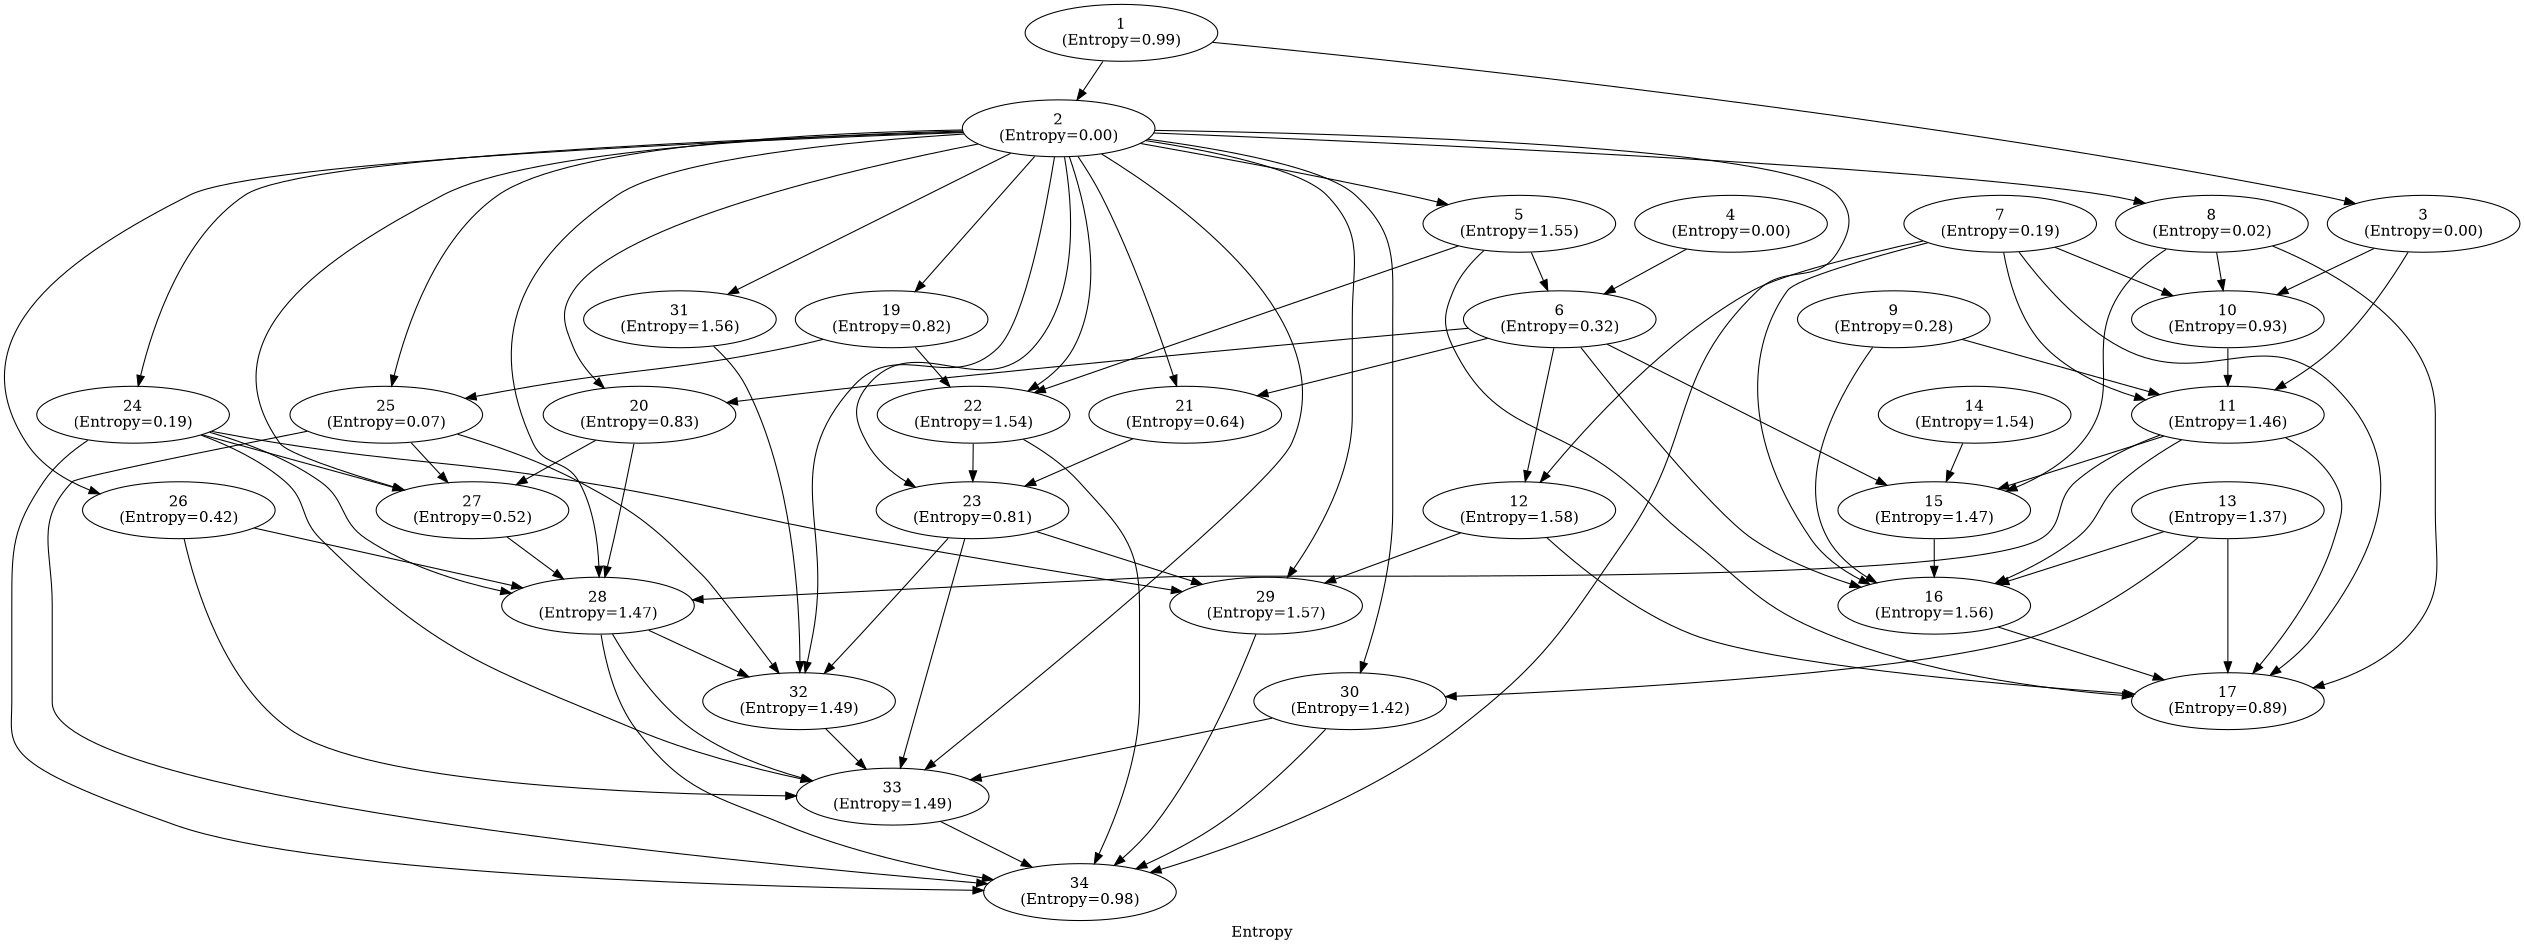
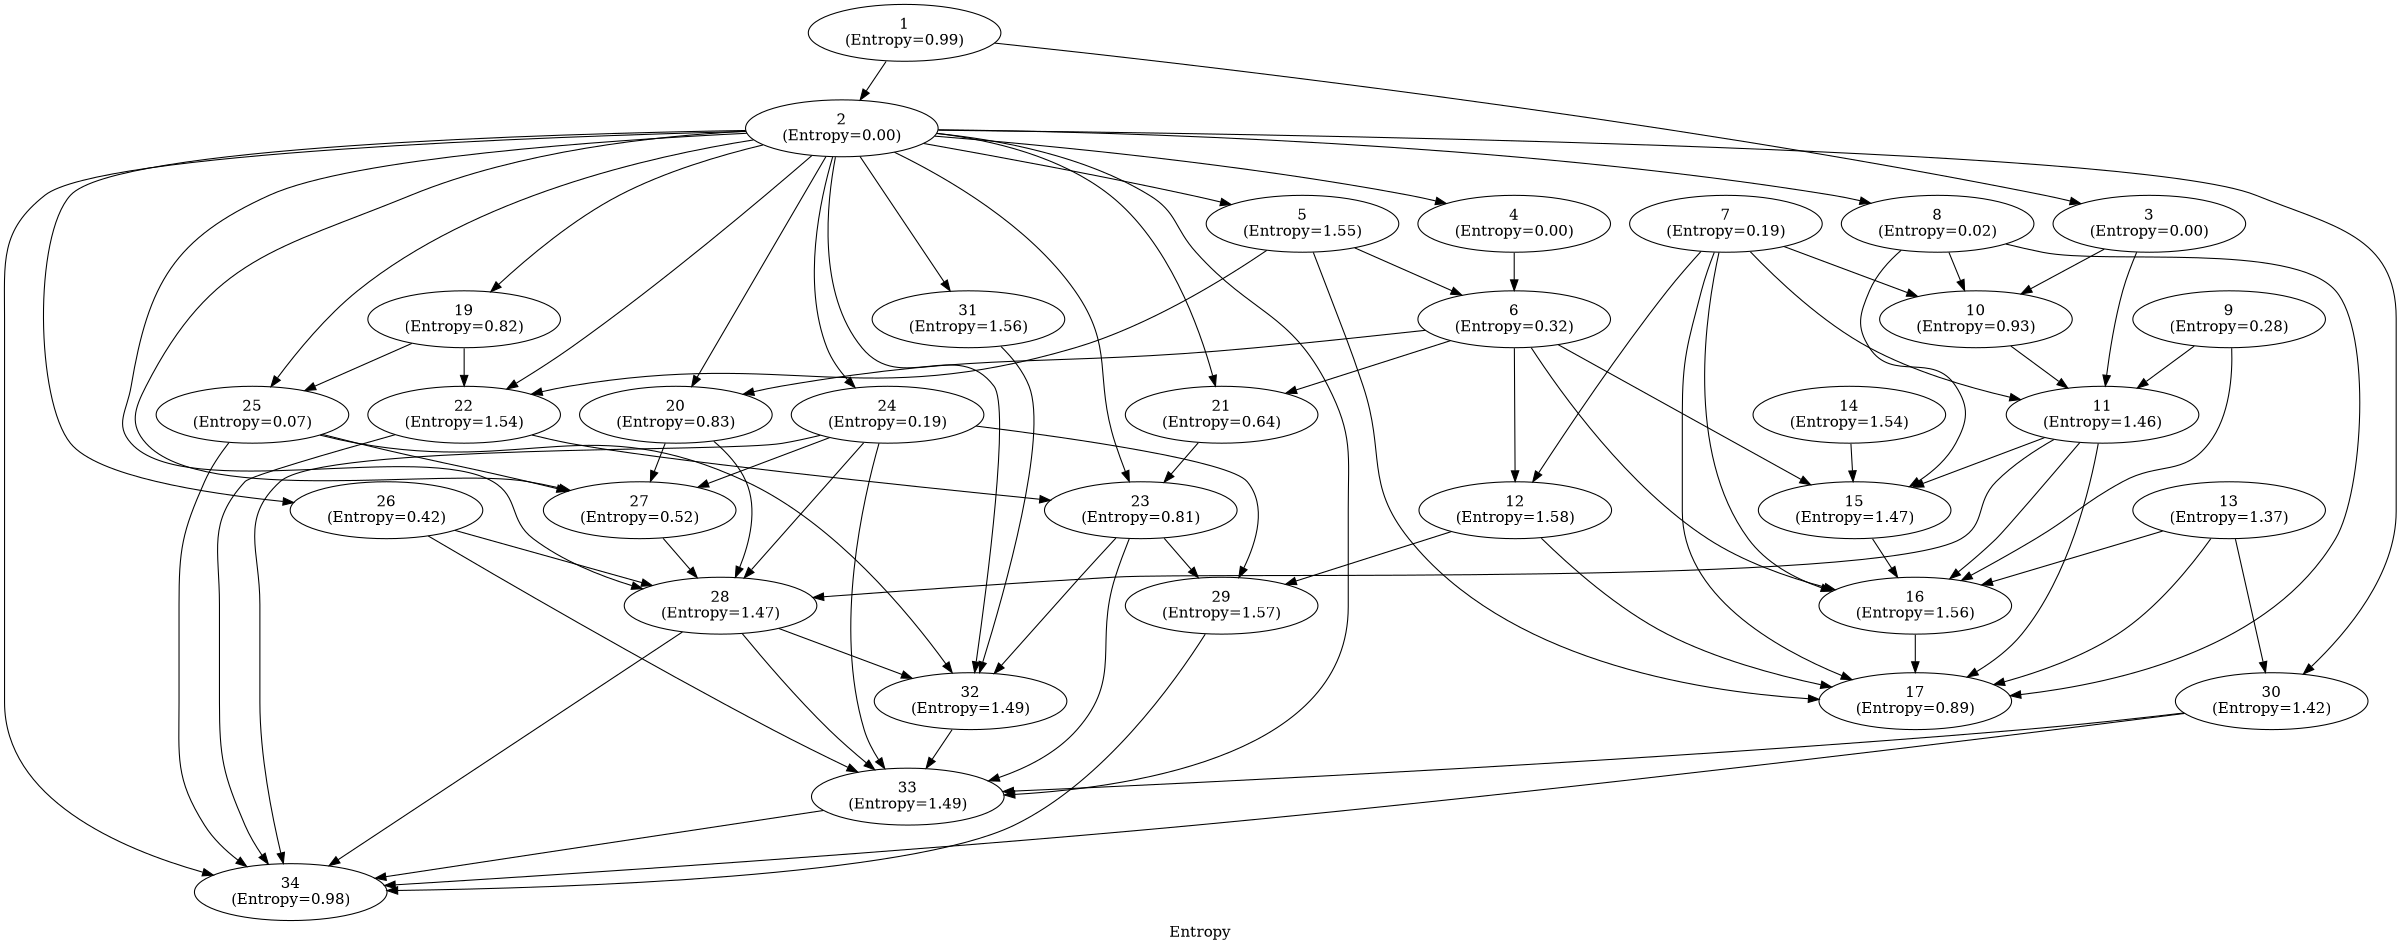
(1353, 289) -> (1186, 162)
